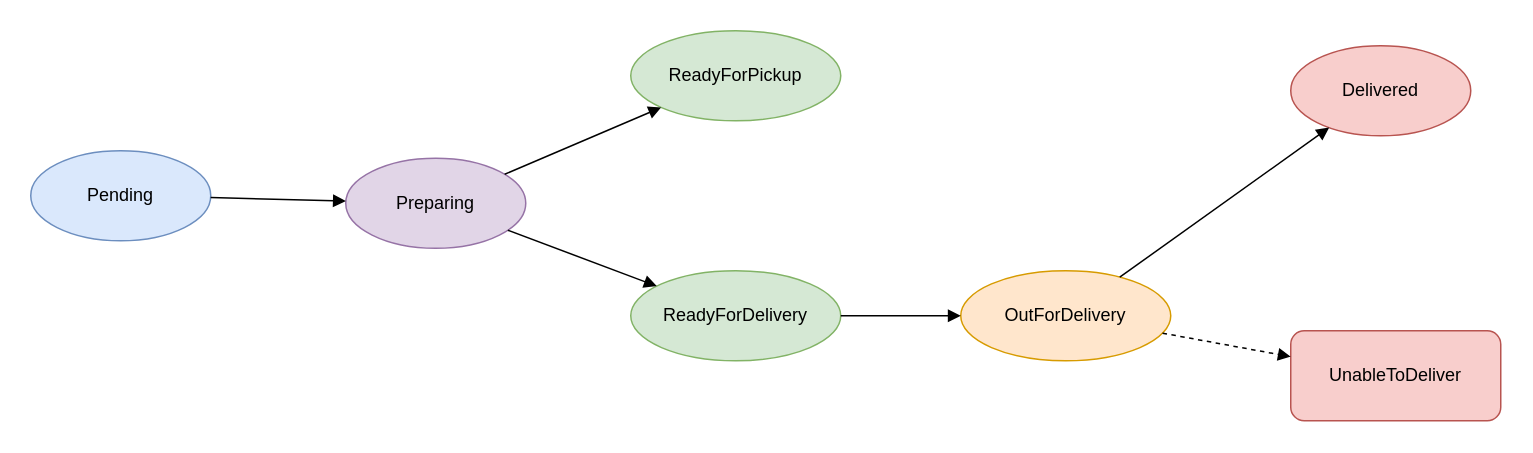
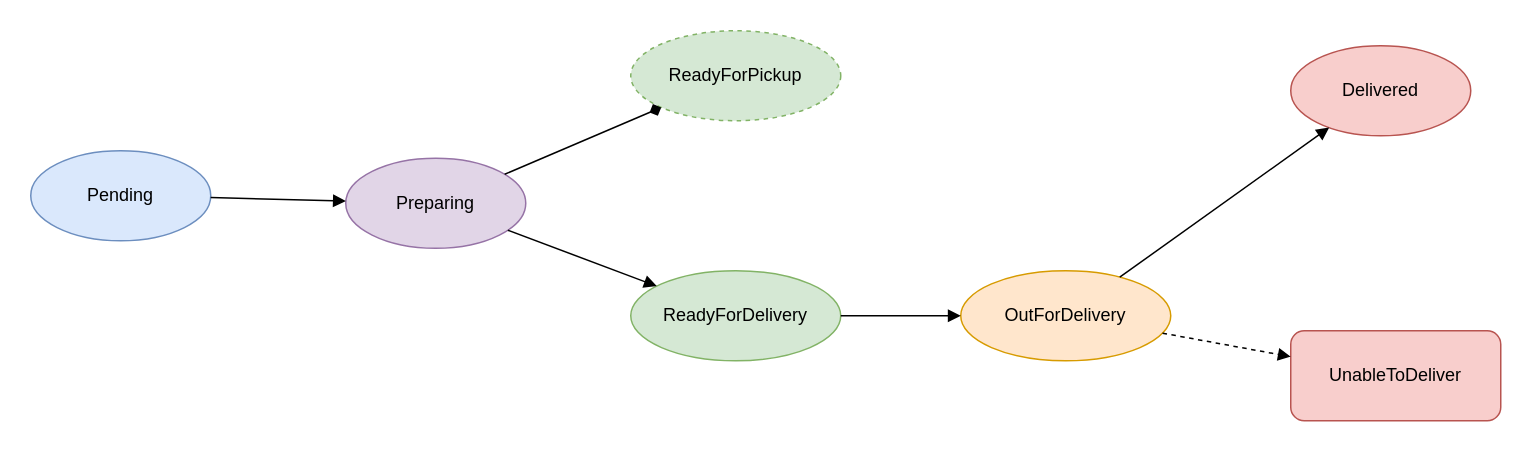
(736, 76) -> (736, 76)
(648, 113) -> (649, 113)
